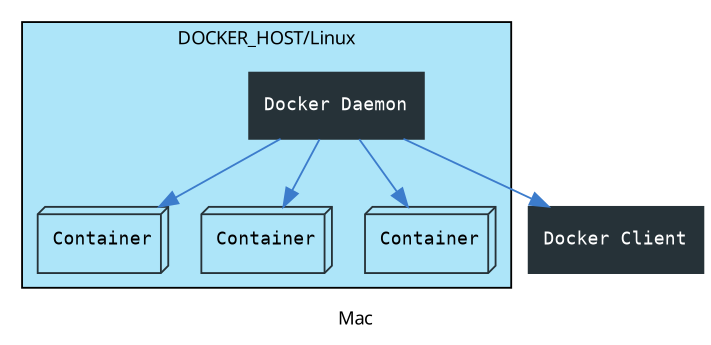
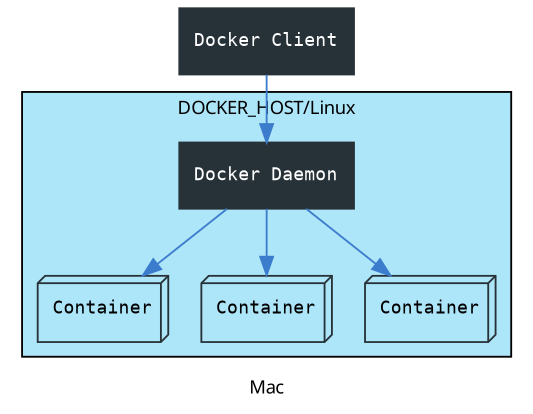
(468, 169) -> (267, 103)
